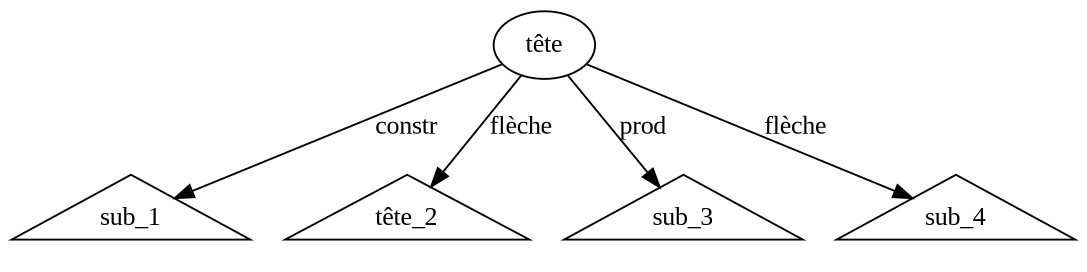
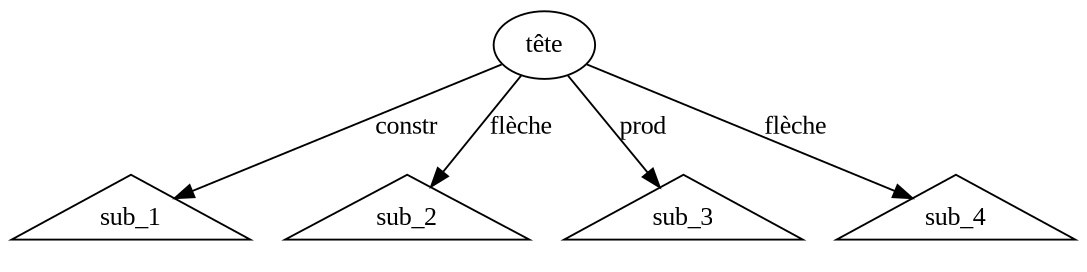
(407, 218) -> (407, 218)
